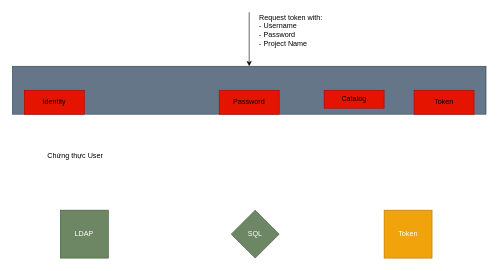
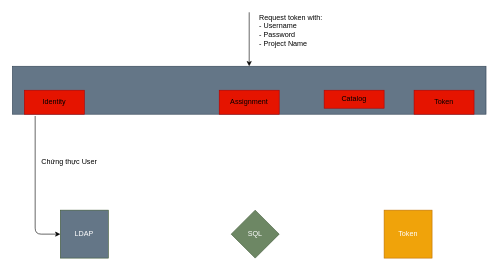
(249, 102) -> (249, 102)
(75, 156) -> (69, 162)
none -> (35, 229)
(84, 234) -> (84, 234)
